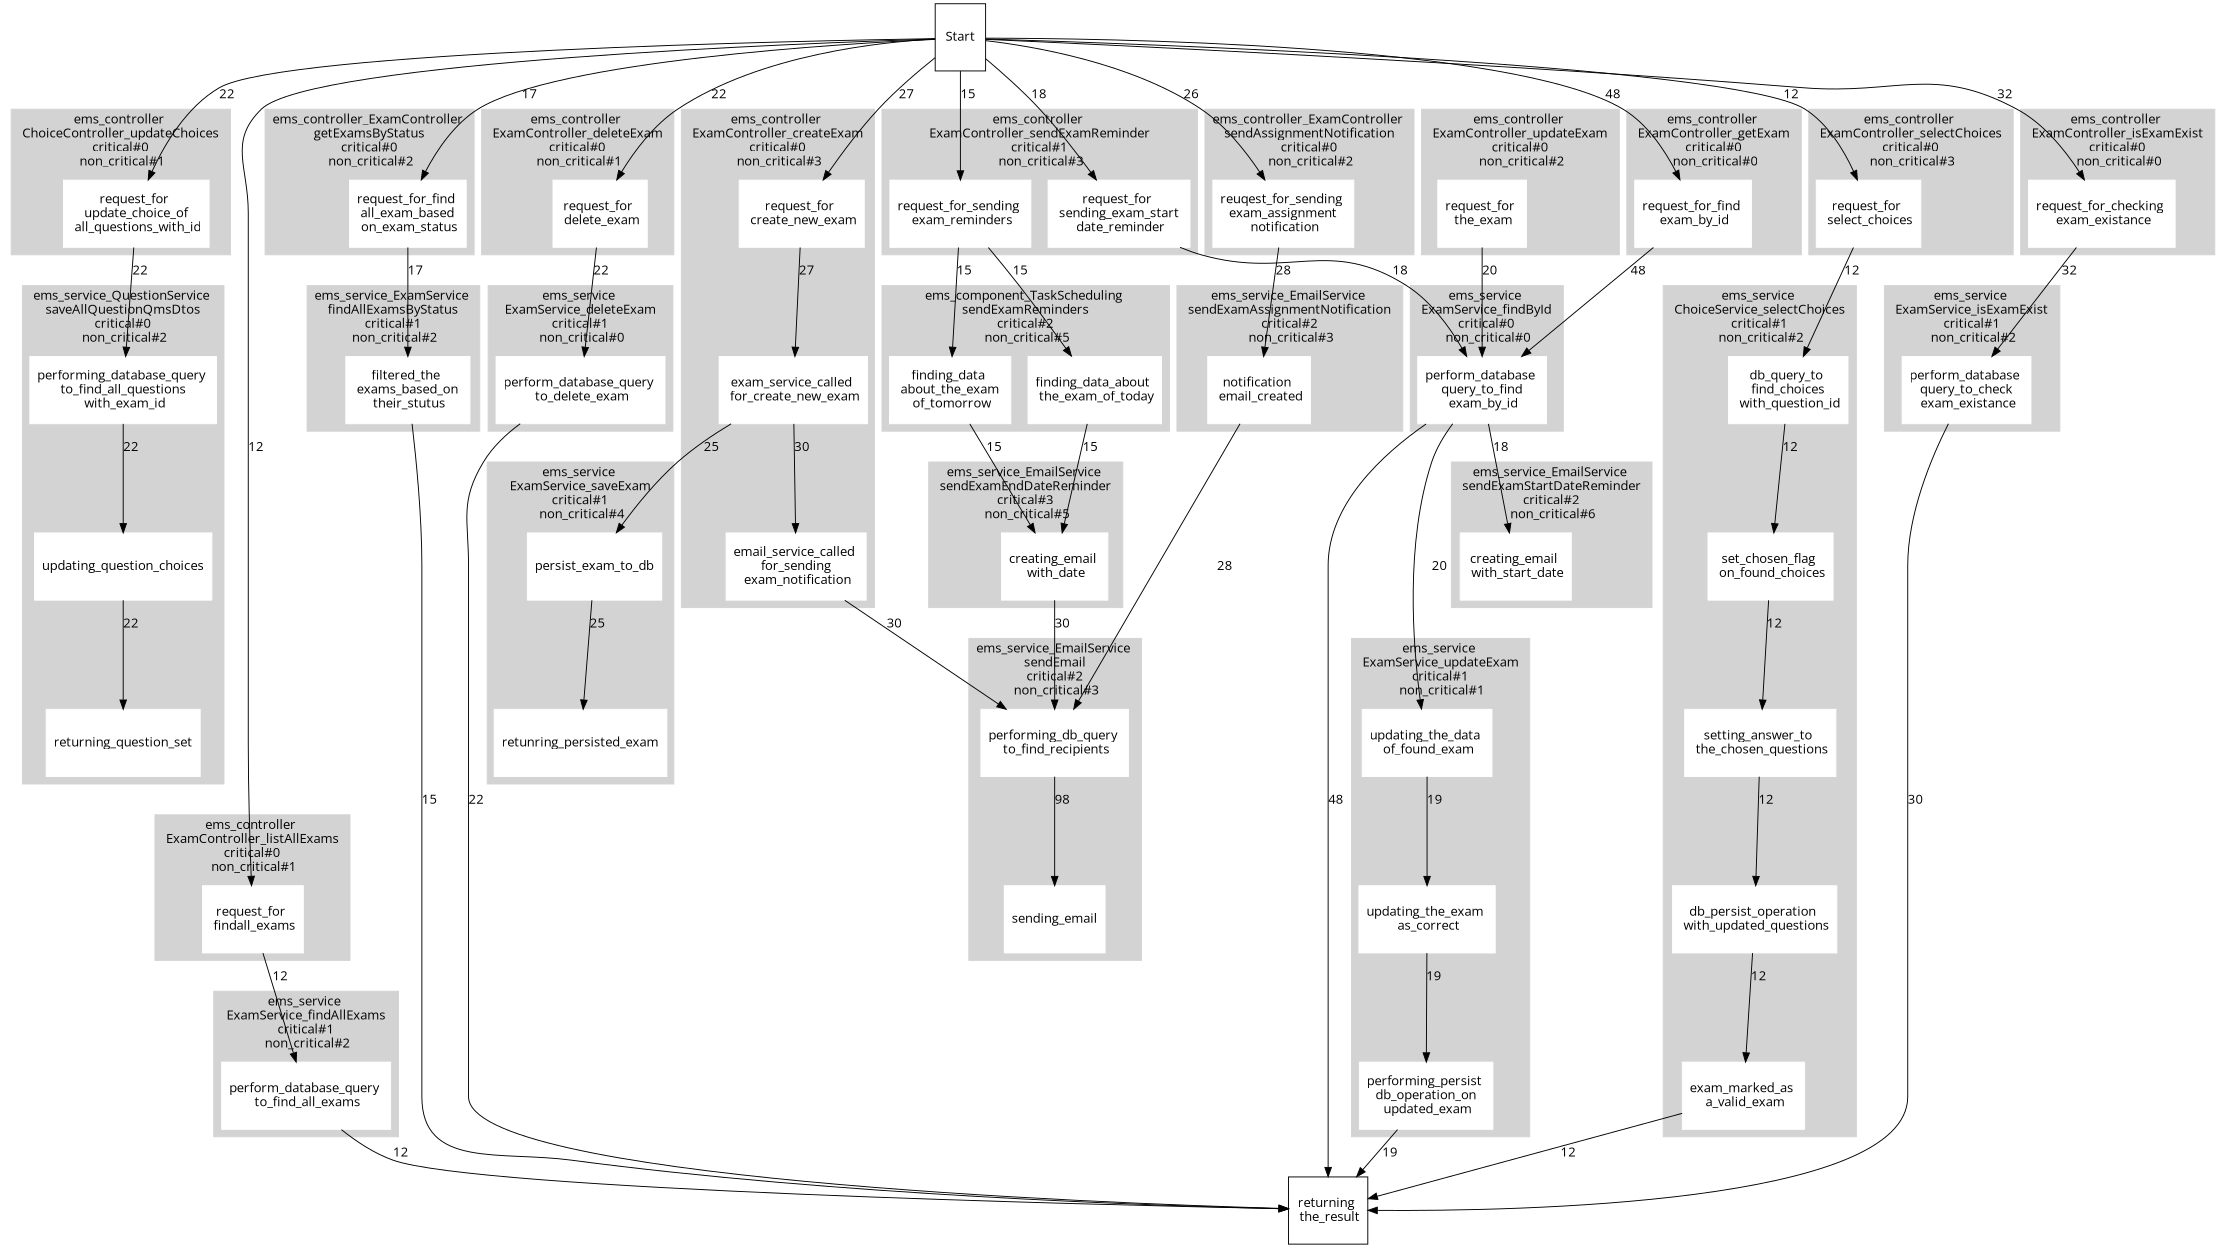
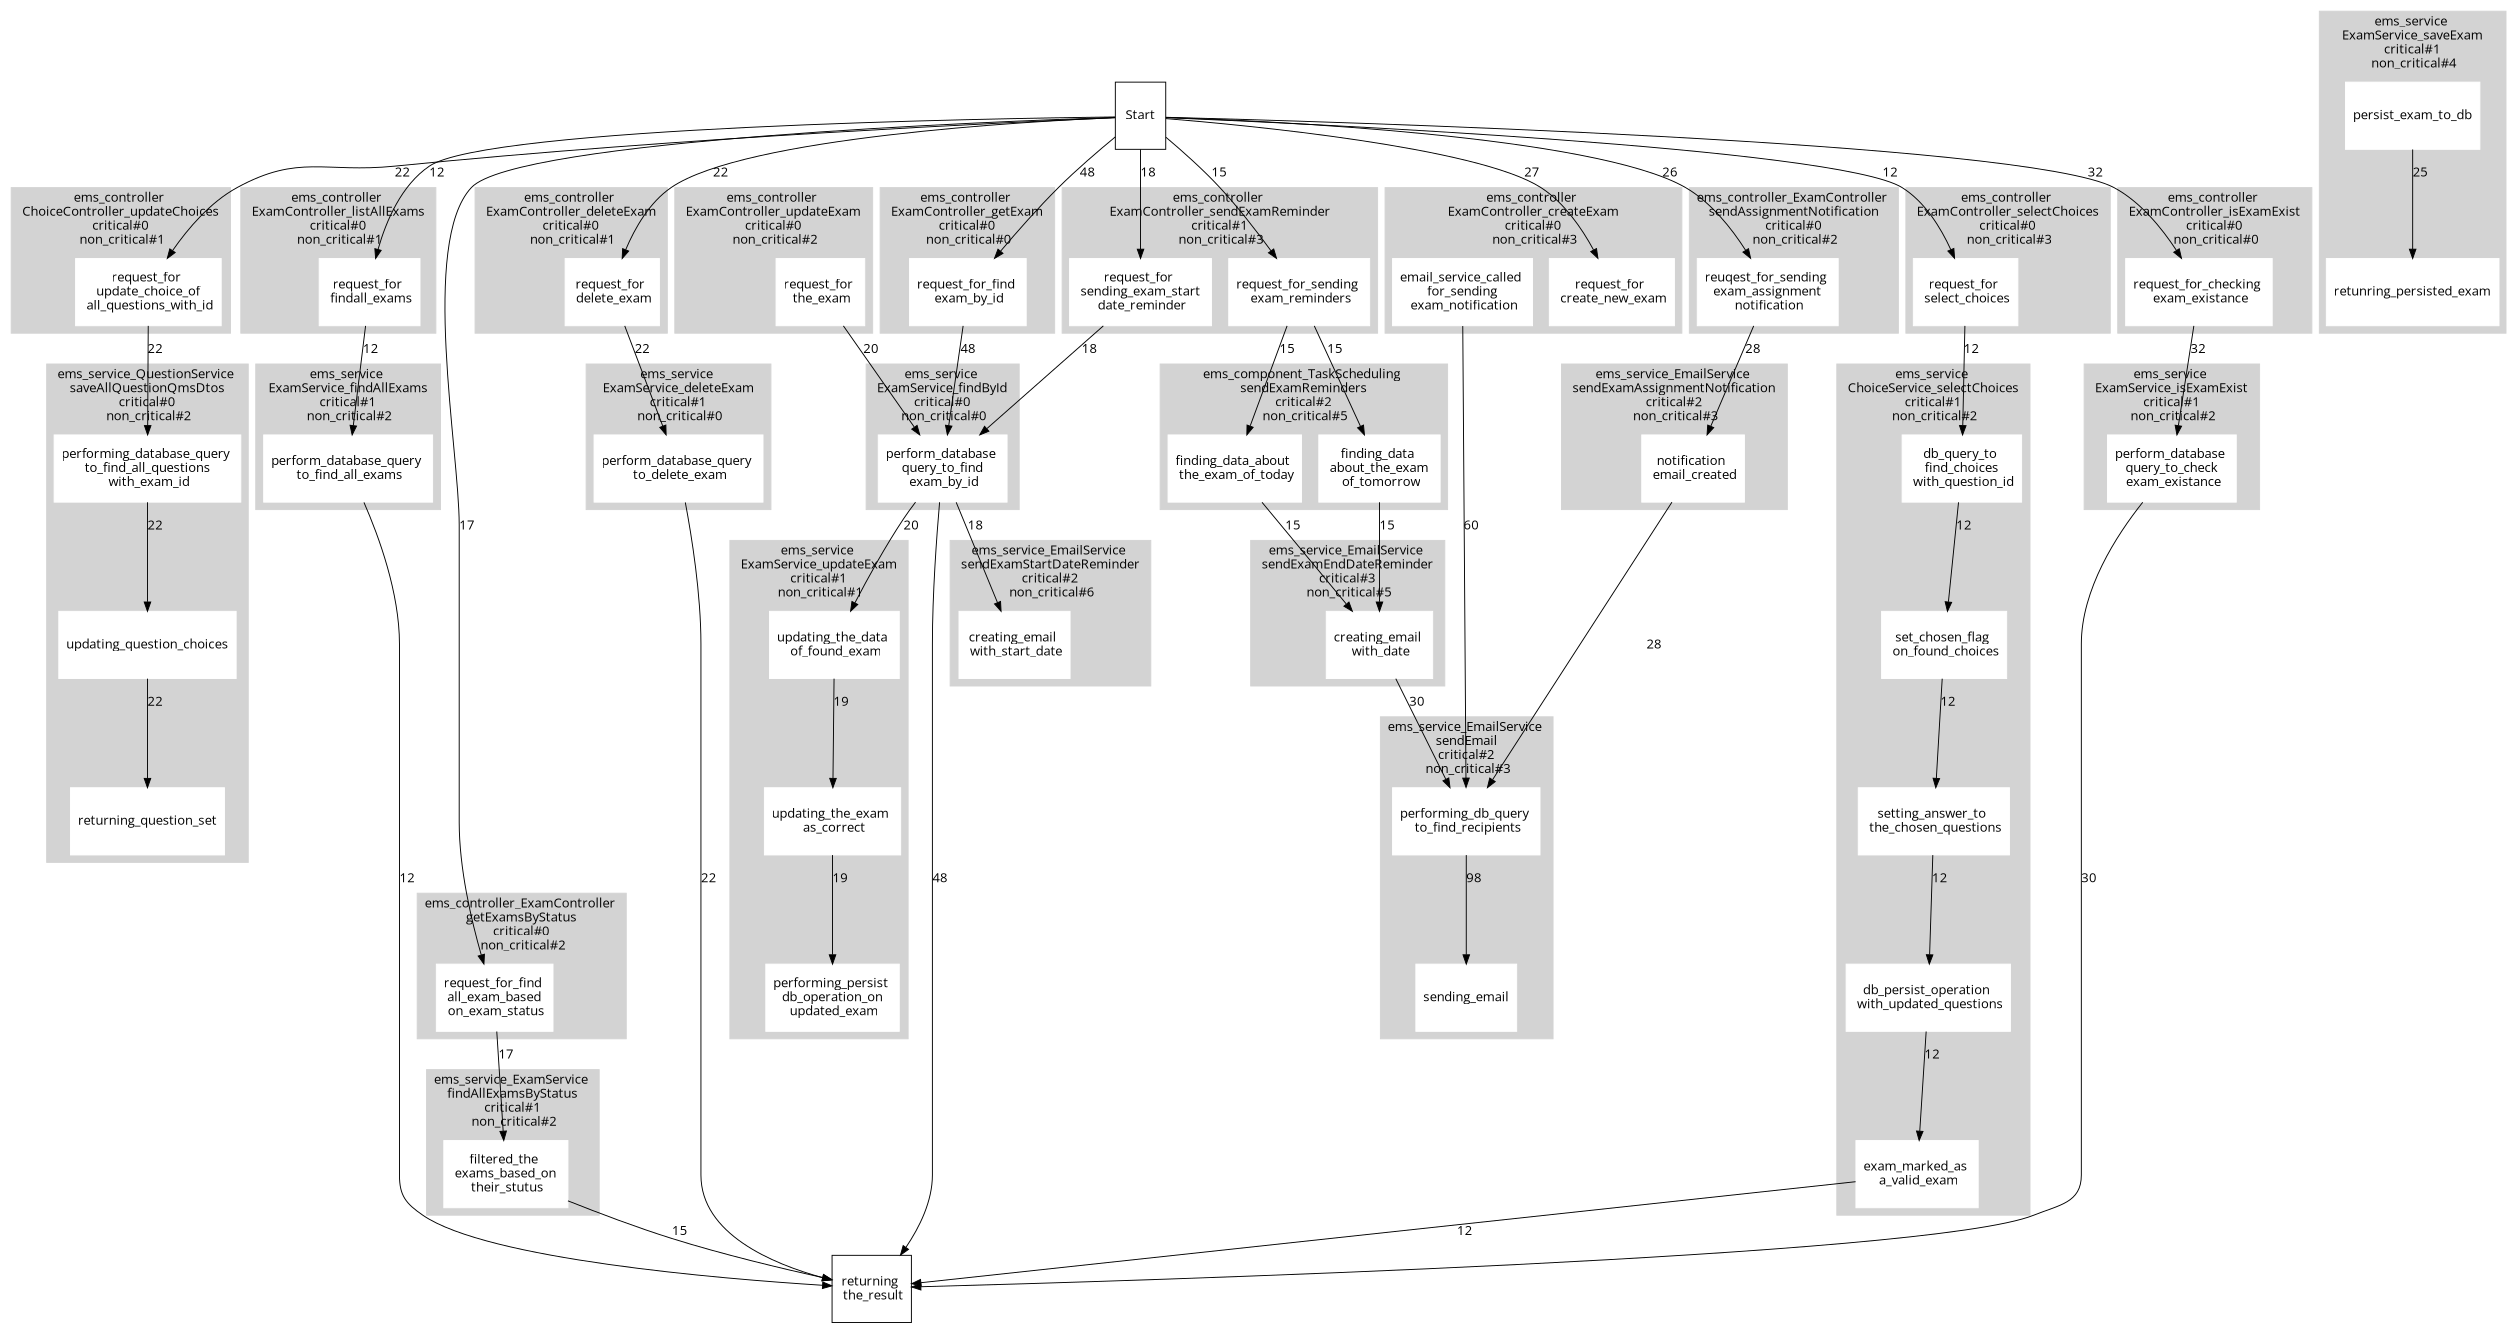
(793, 390) -> none
(895, 624) -> (1471, 526)
(1380, 1150) -> none
